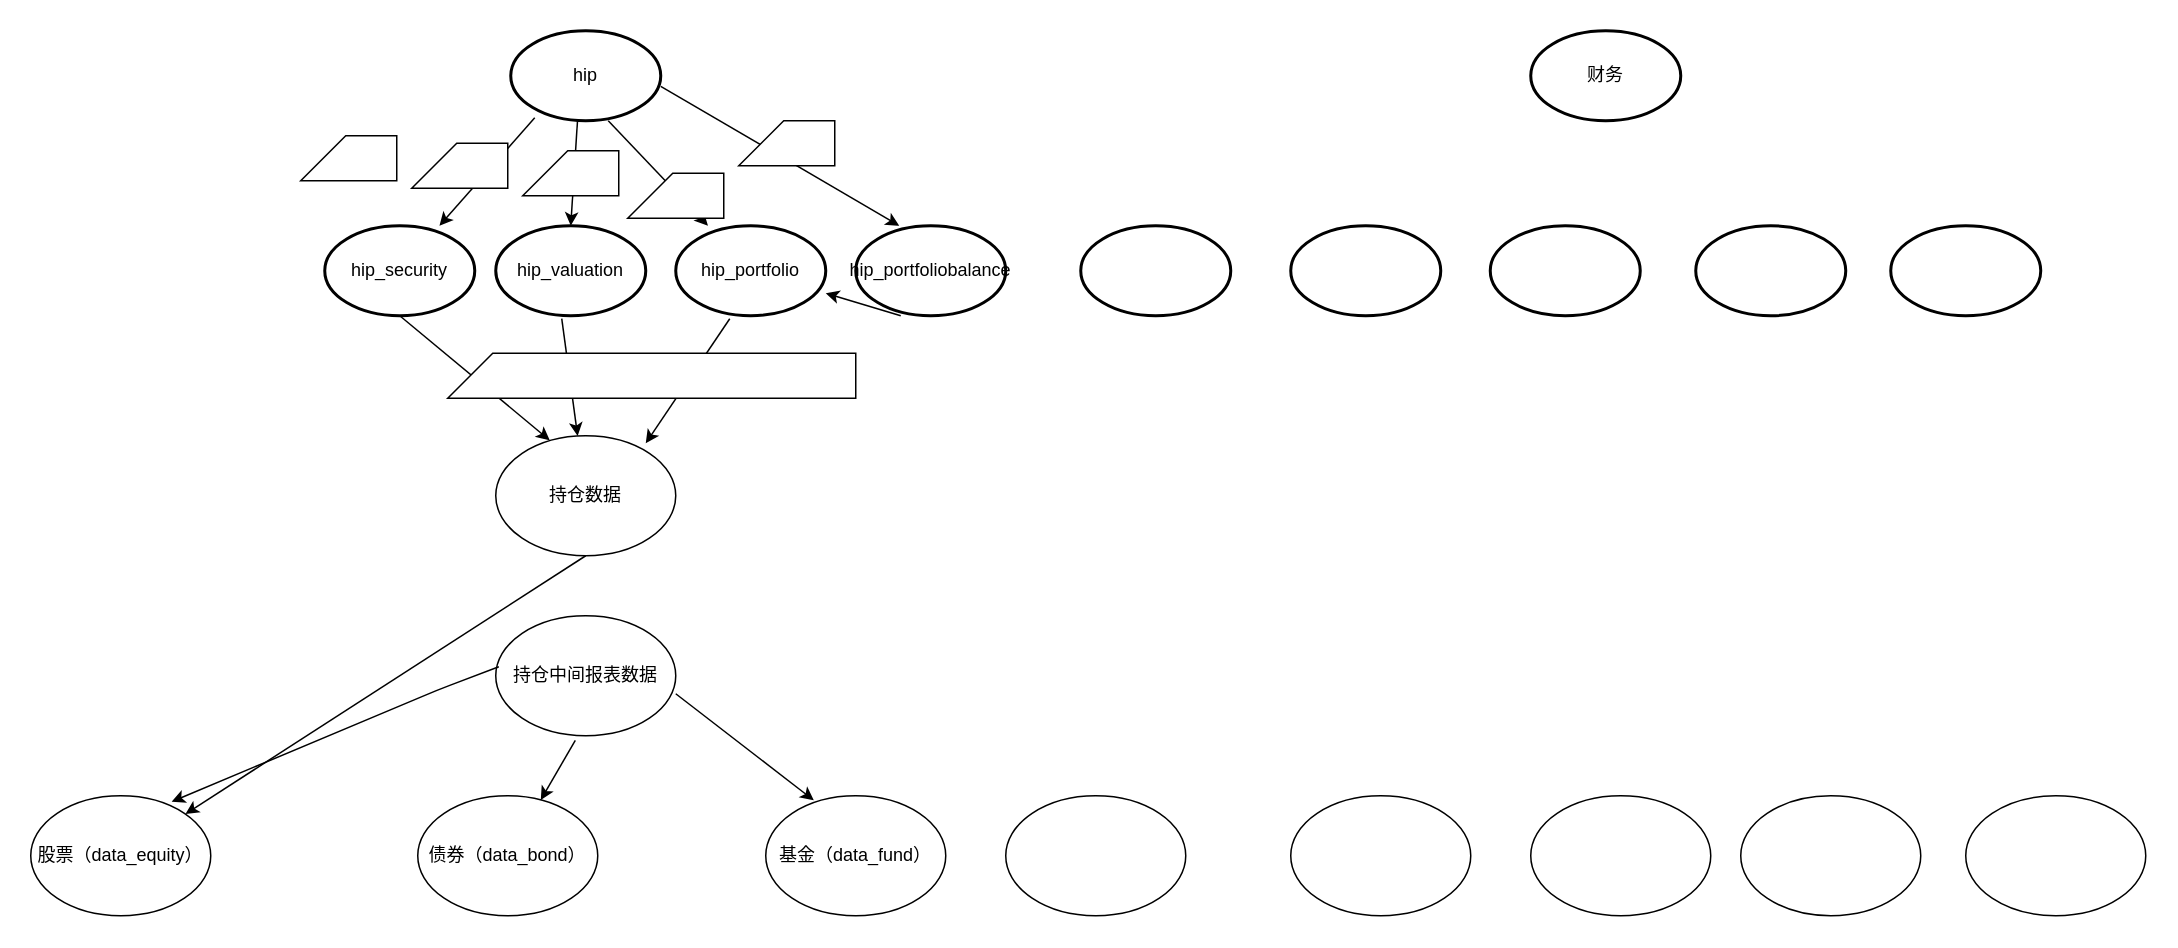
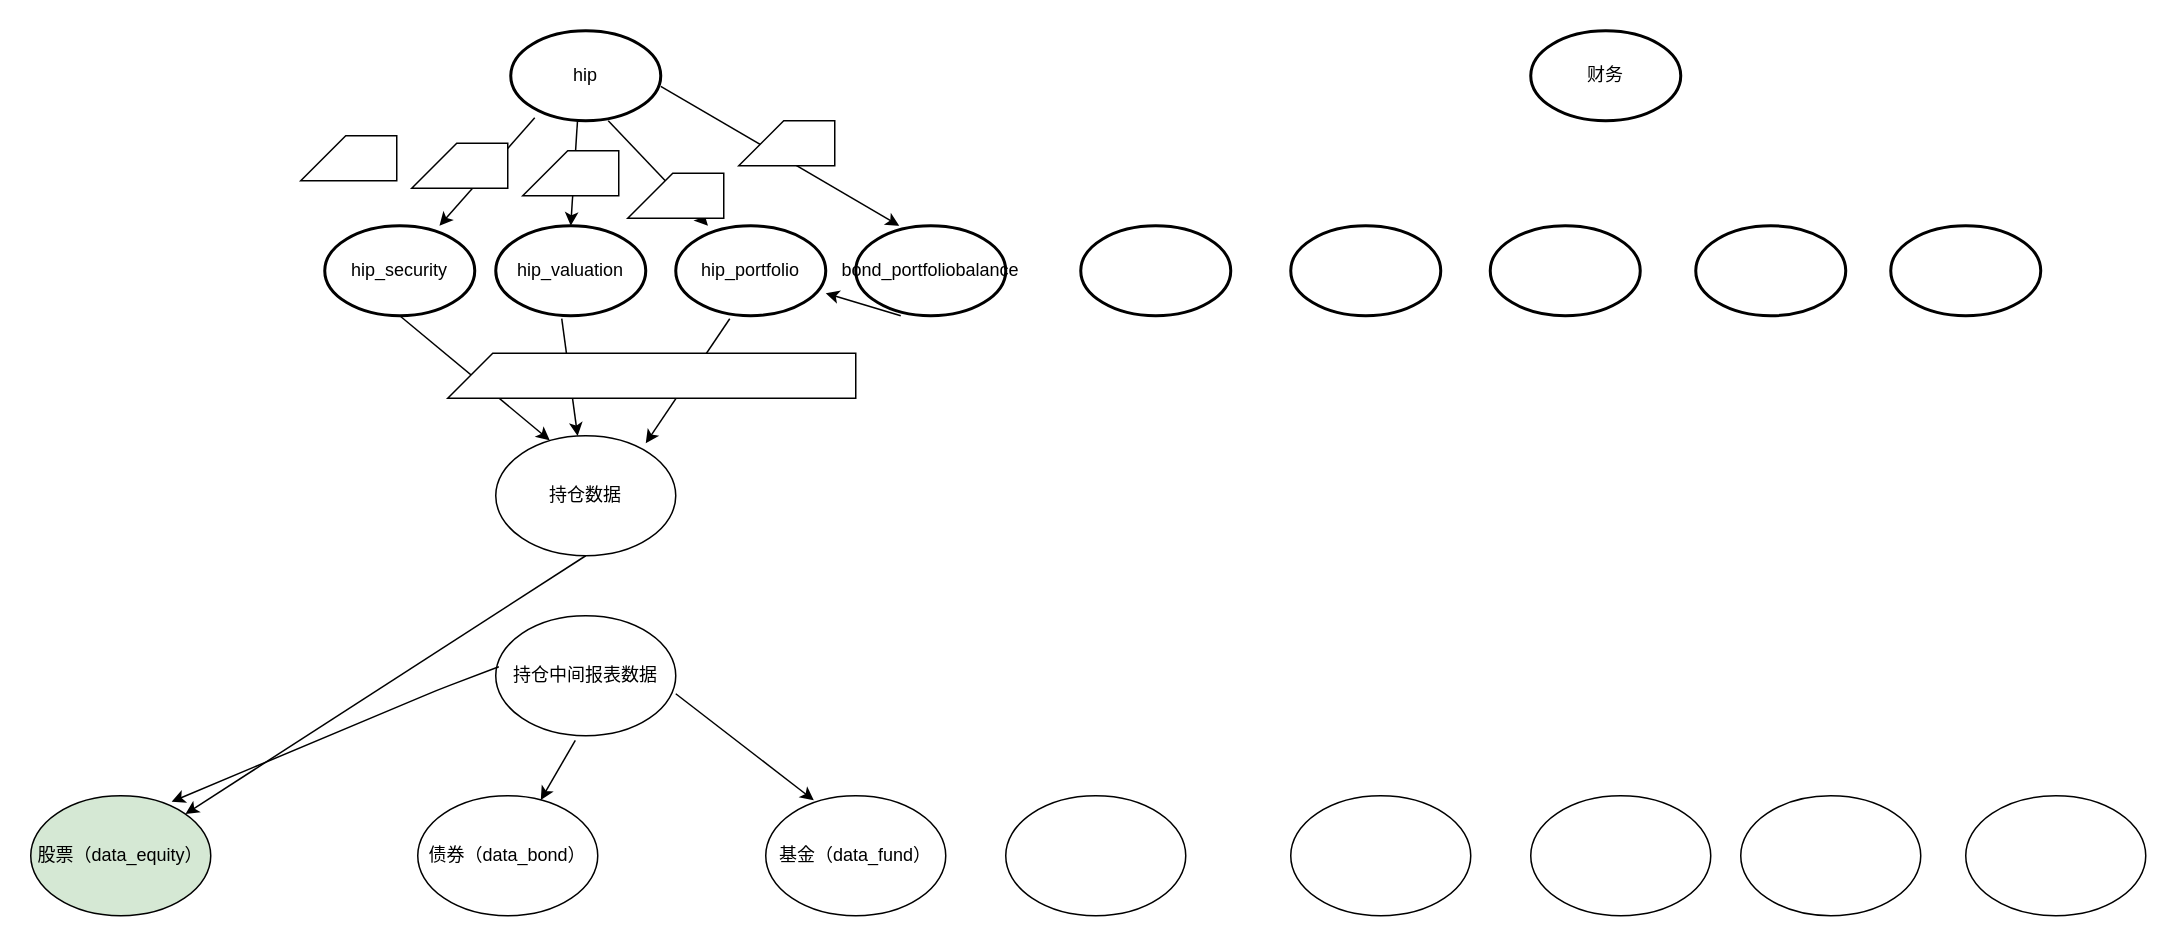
(931, 271) -> (931, 271)
(121, 856) -> (121, 856)
